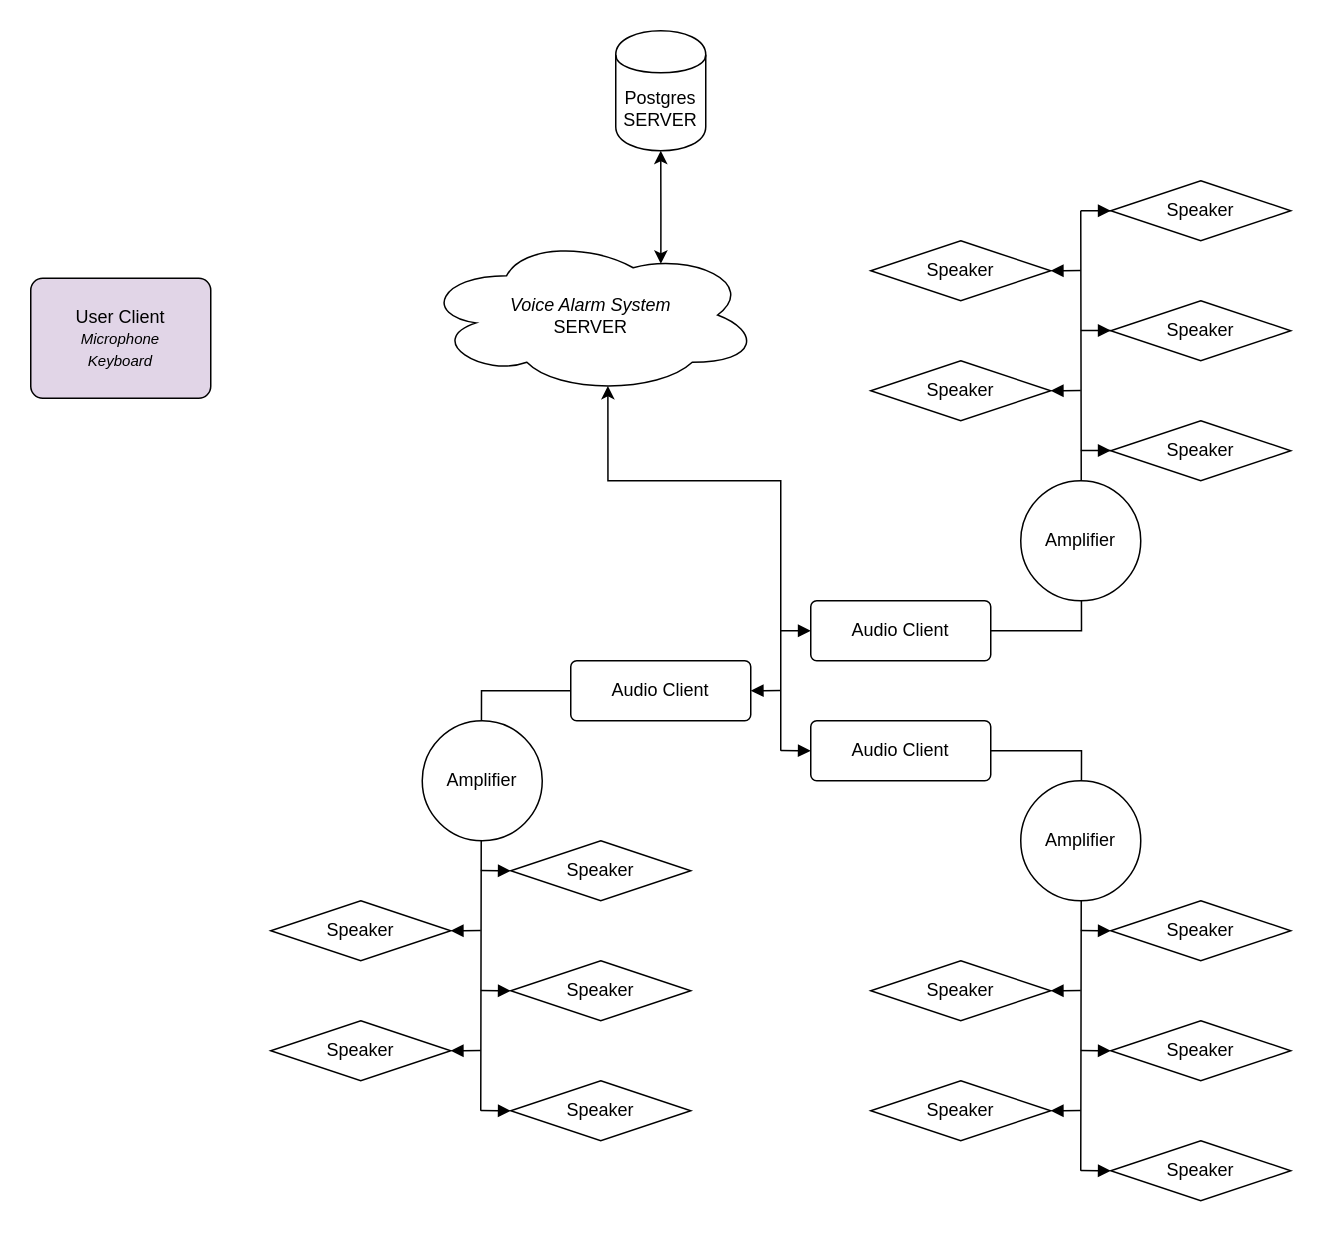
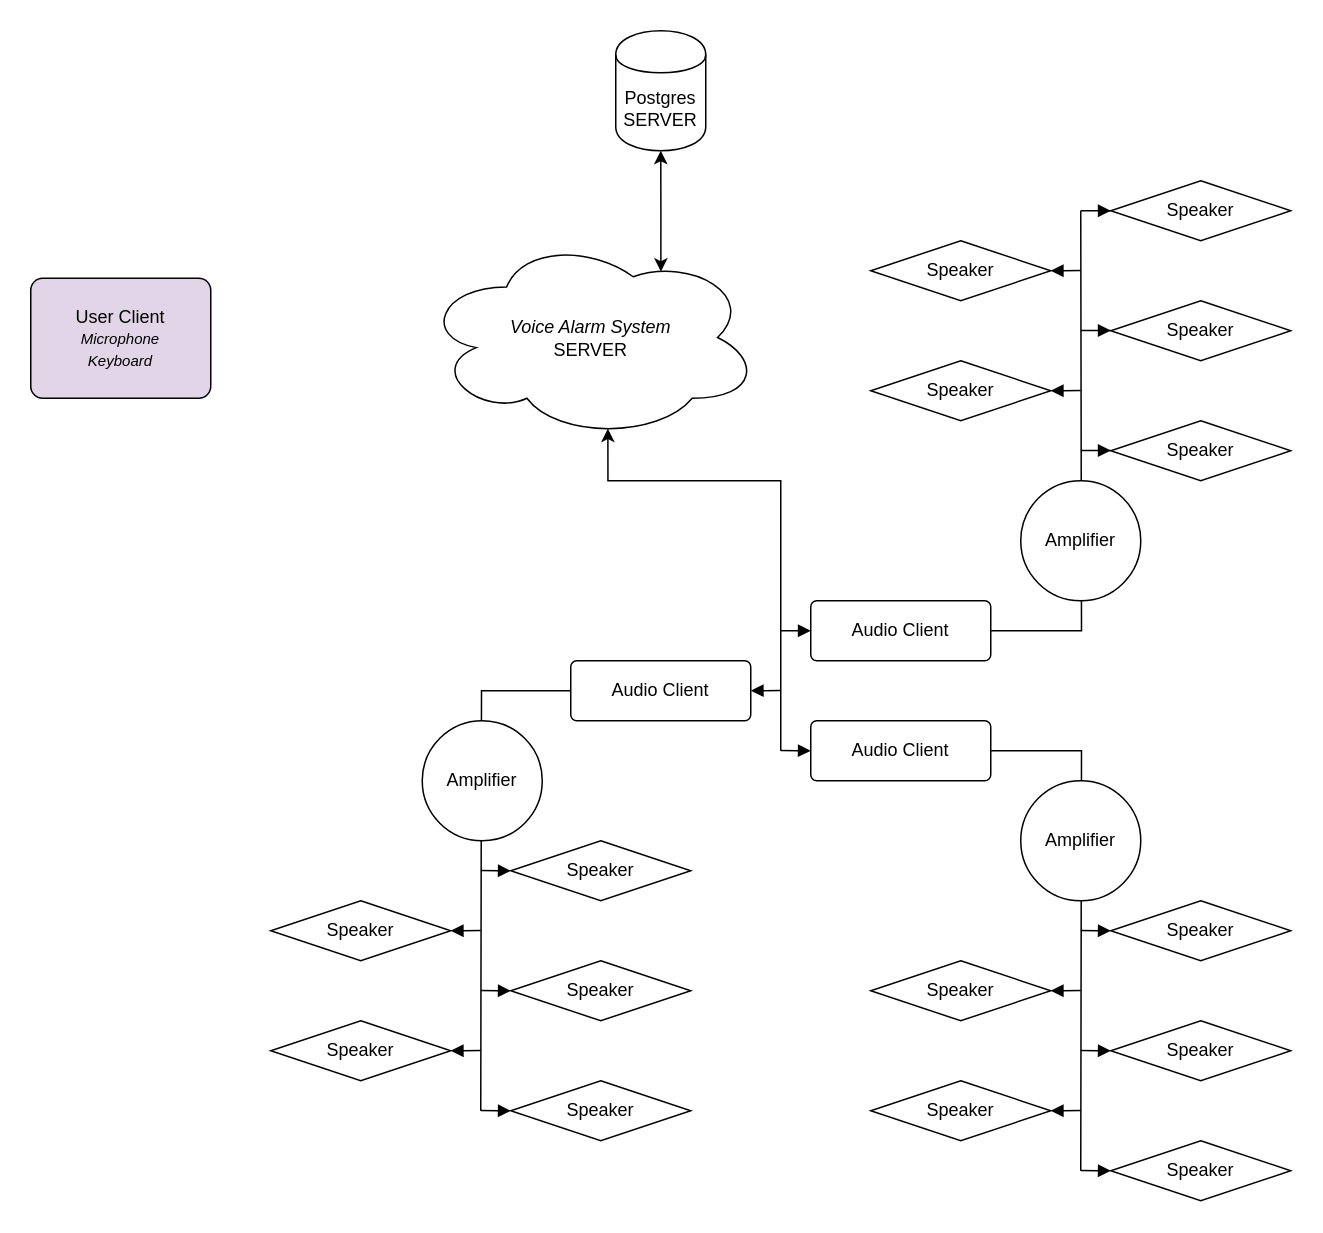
(591, 315) -> (591, 338)
